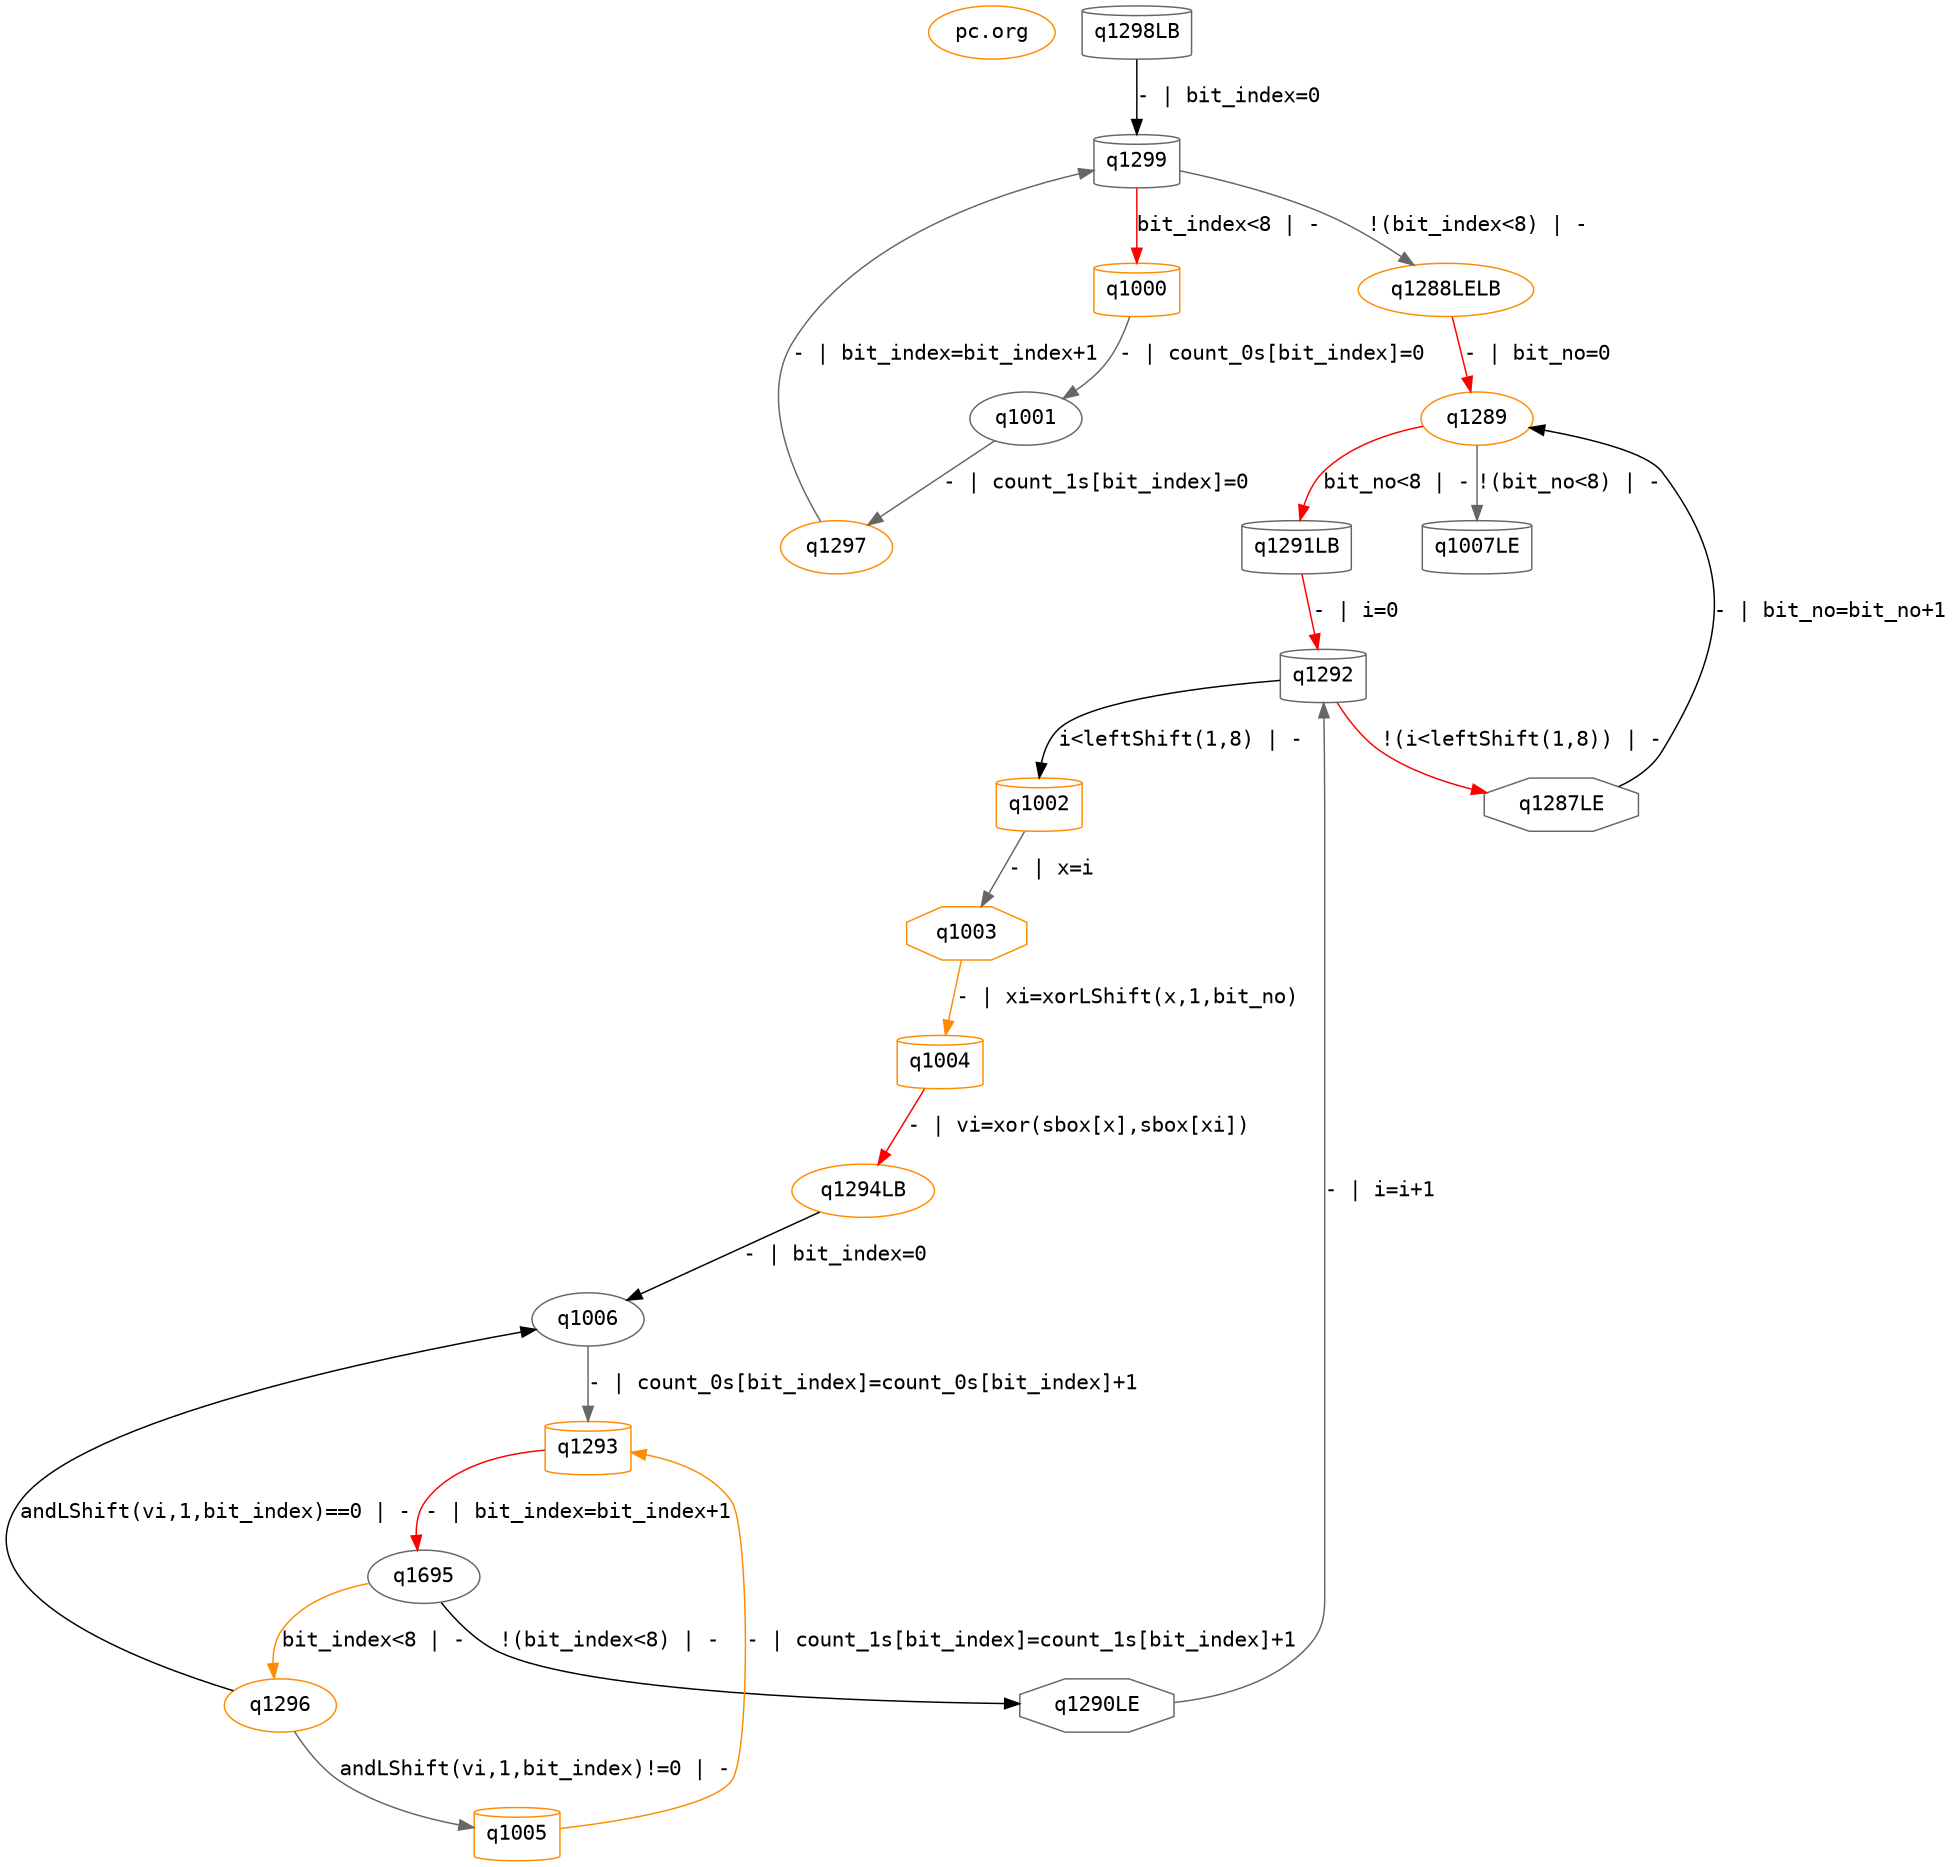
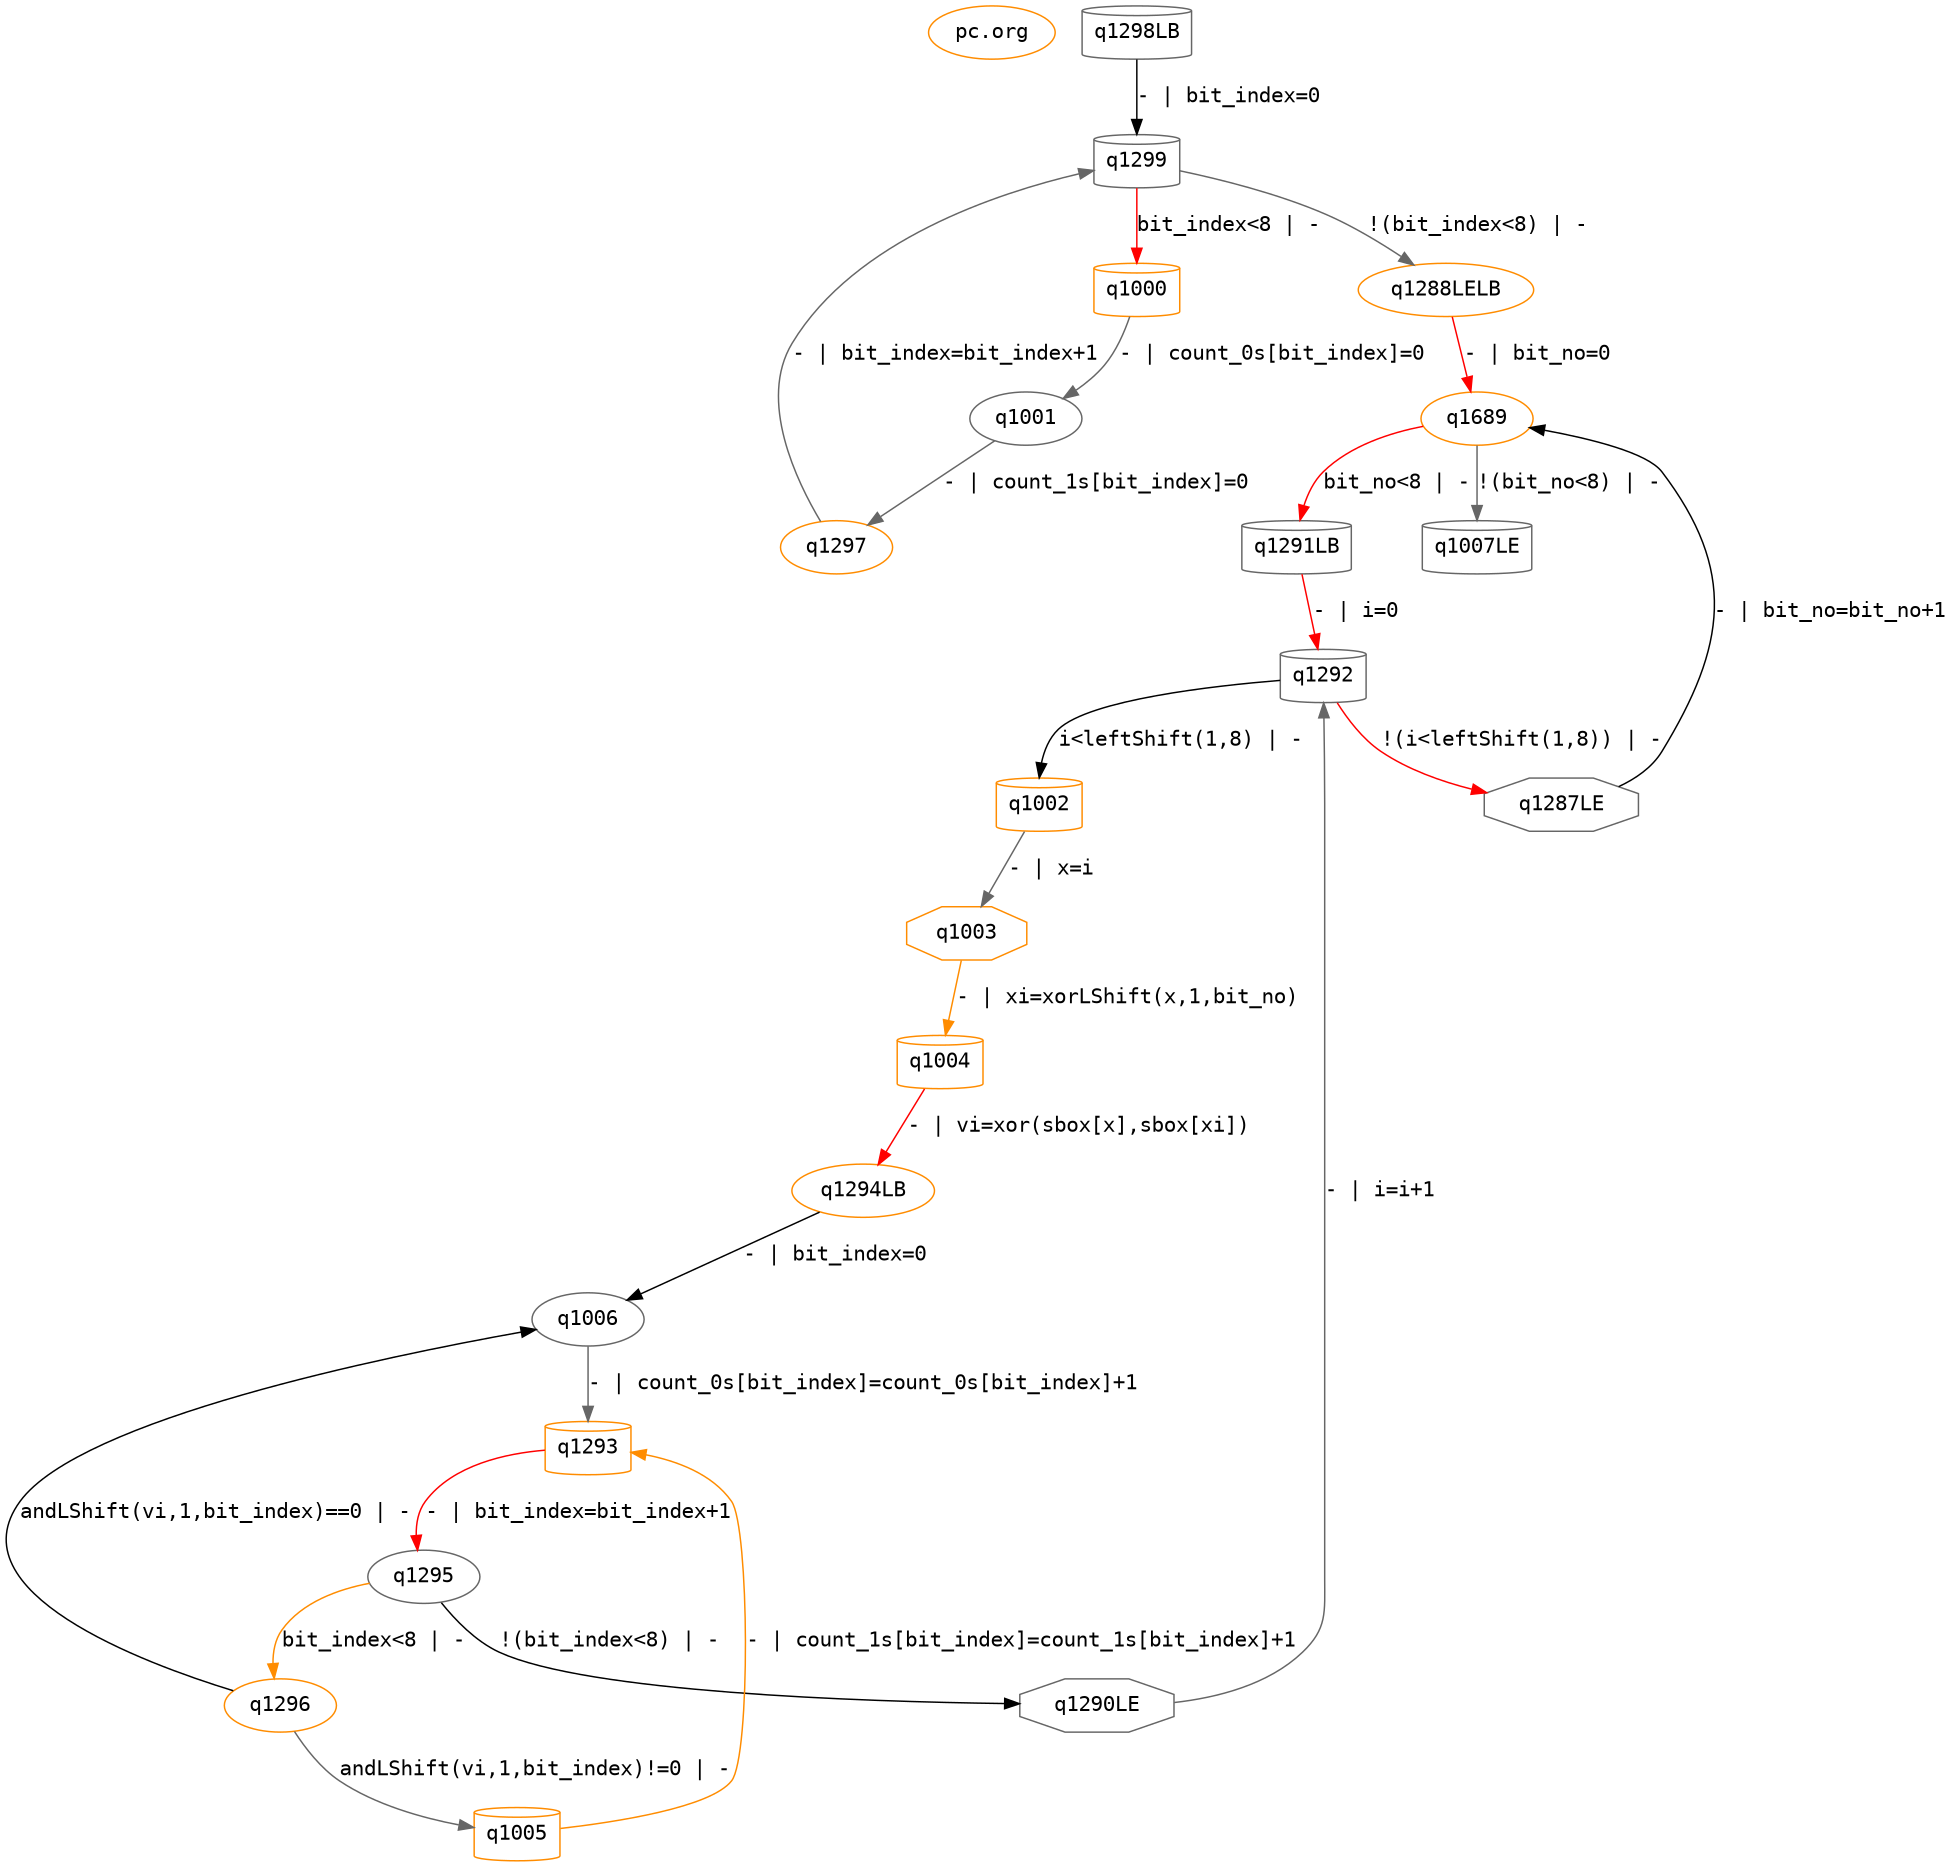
(1477, 419) -> (1477, 419)
(424, 1577) -> (424, 1577)
